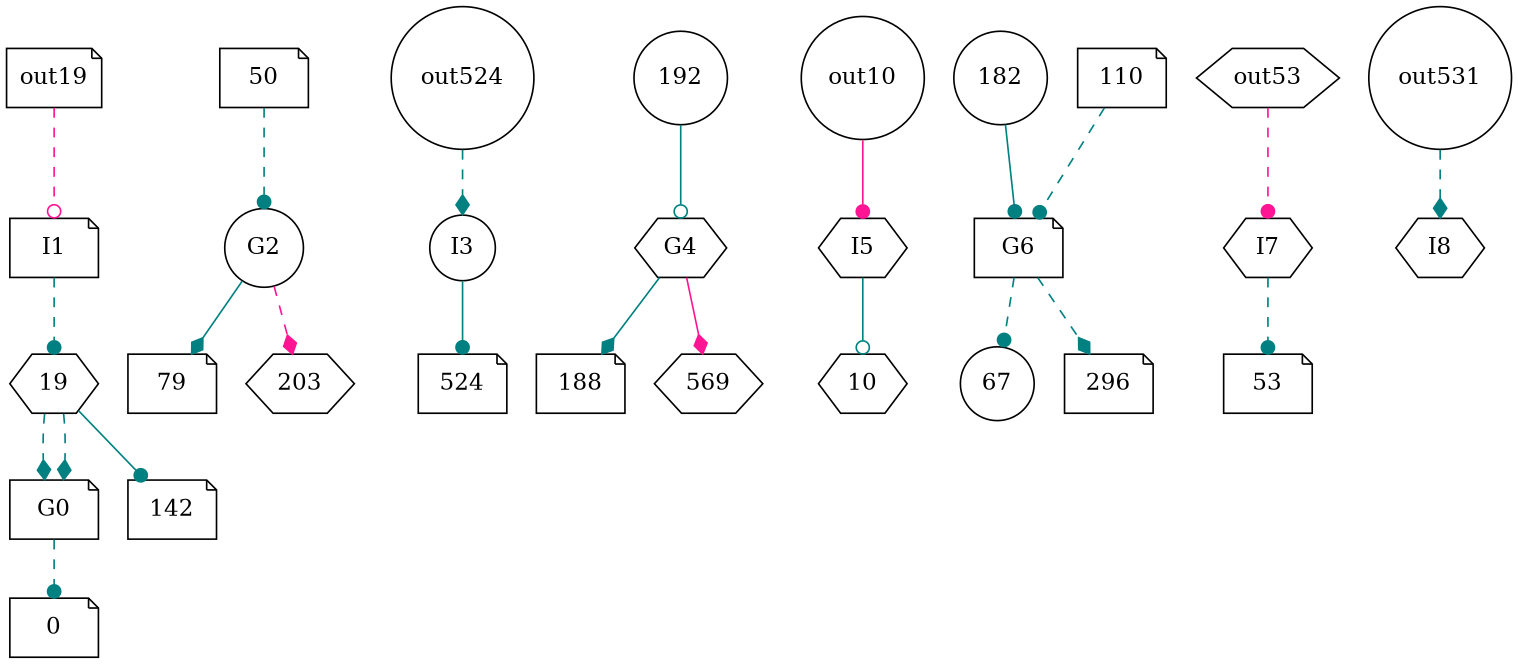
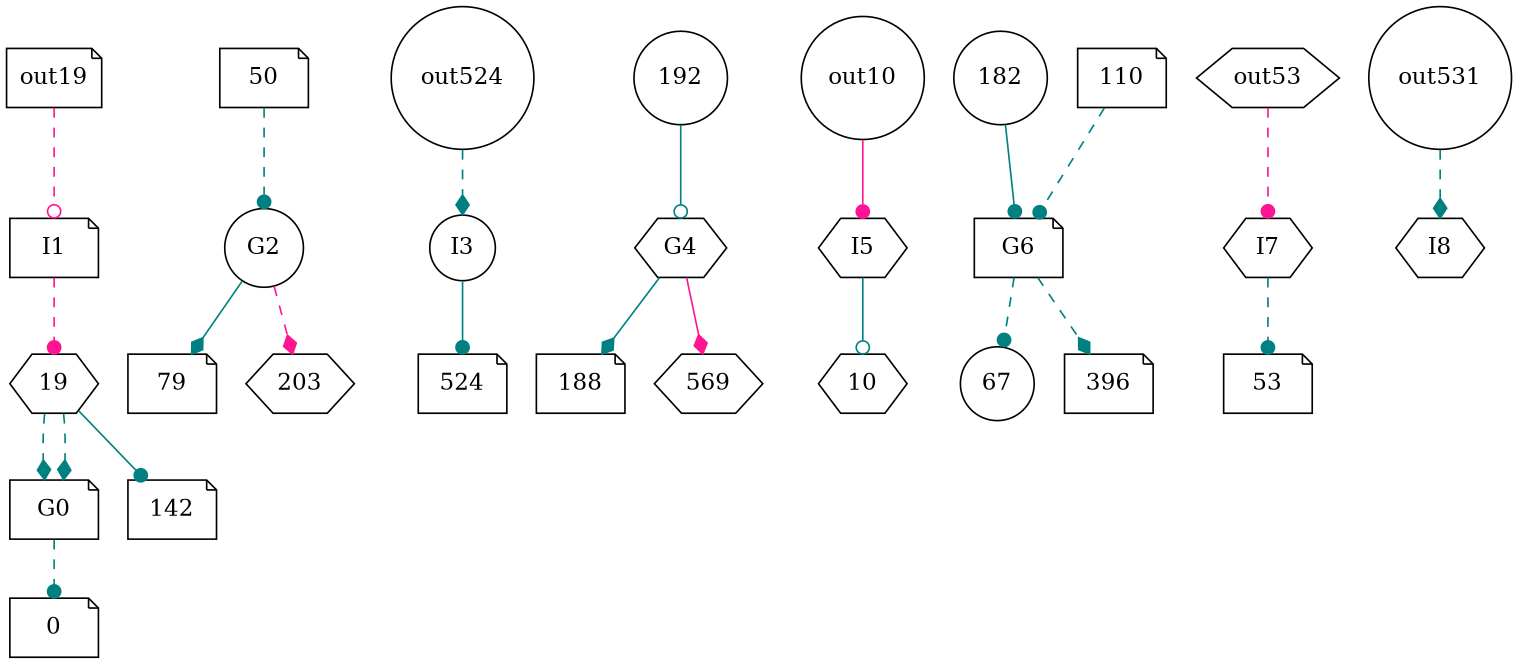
(54, 309) -> (54, 309)
(1109, 384) -> (1109, 384)
